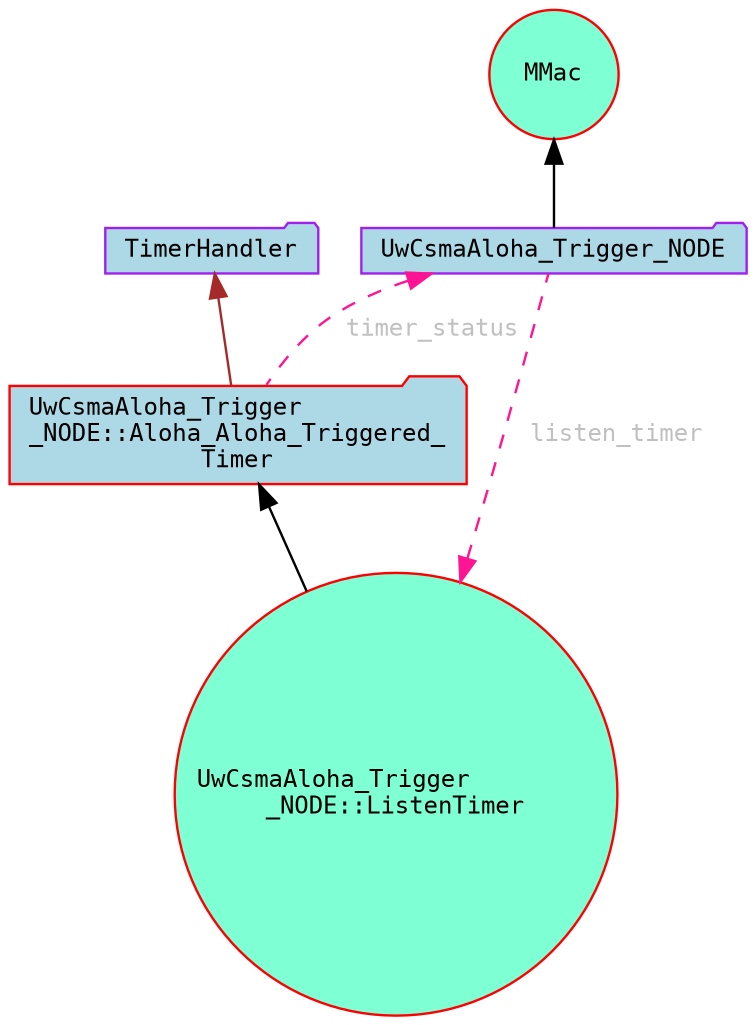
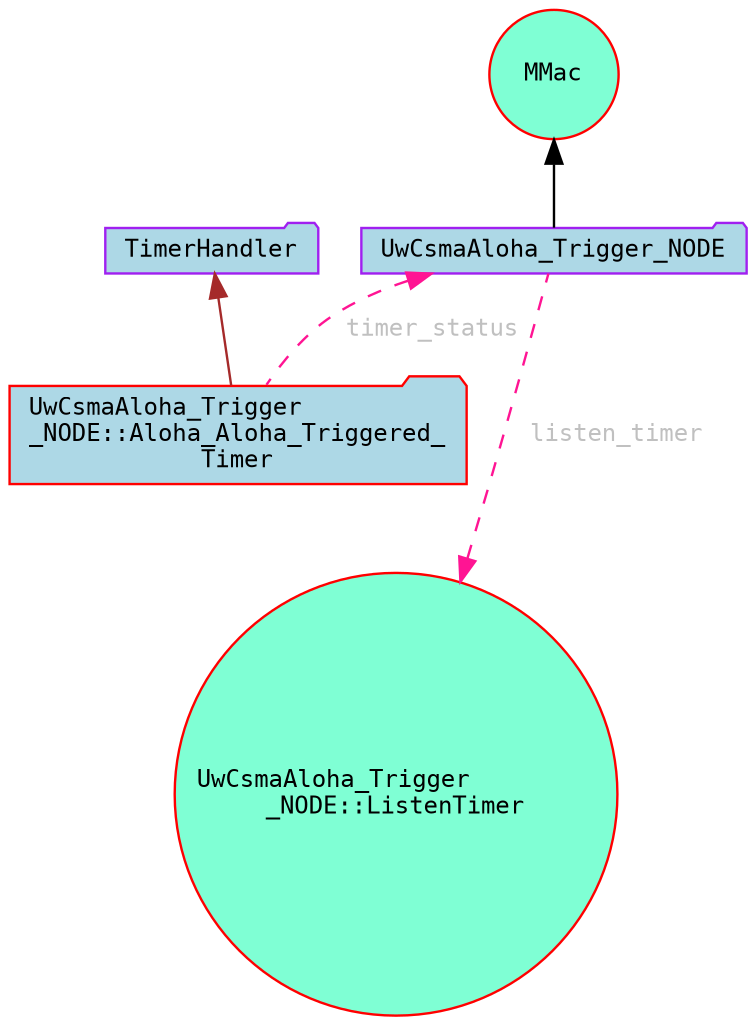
(288, 549) -> none
